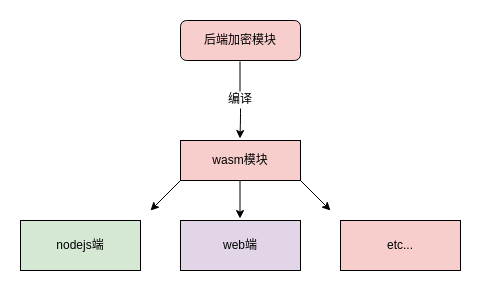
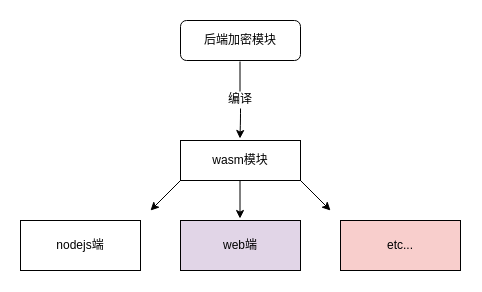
(241, 41) -> (241, 41)
(241, 161) -> (241, 161)
(81, 246) -> (81, 246)
